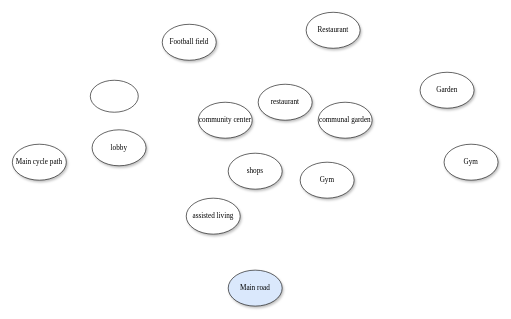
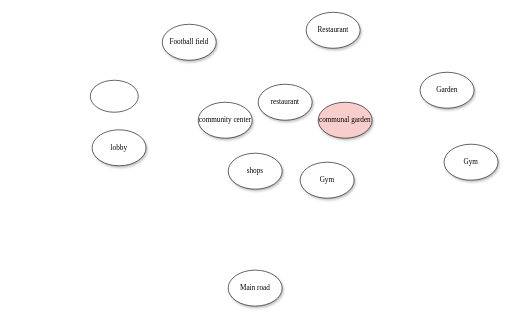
(345, 120) -> (345, 120)
(39, 162) -> none
(213, 216) -> none
(255, 288) -> (255, 288)
